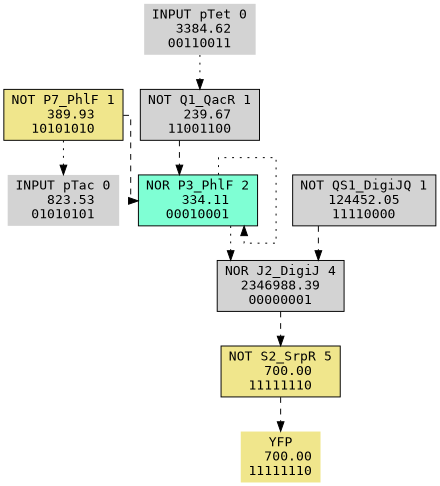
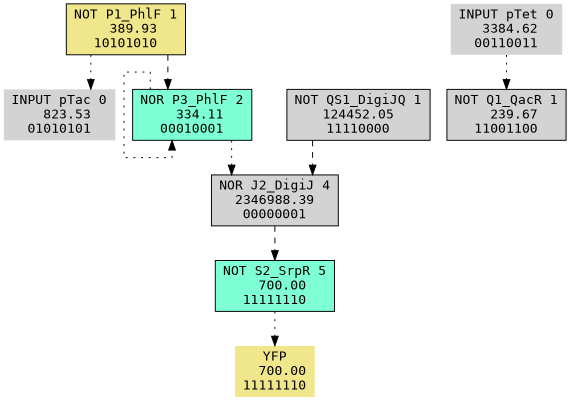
(63, 115) -> (126, 29)
(179, 153) -> none
(281, 371) -> (275, 286)
(281, 409) -> (275, 324)
